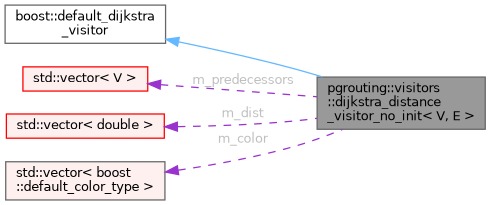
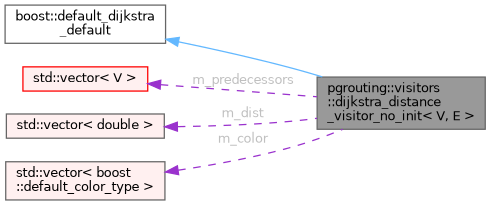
(85, 24) -> (85, 24)
(85, 126) -> (85, 126)
